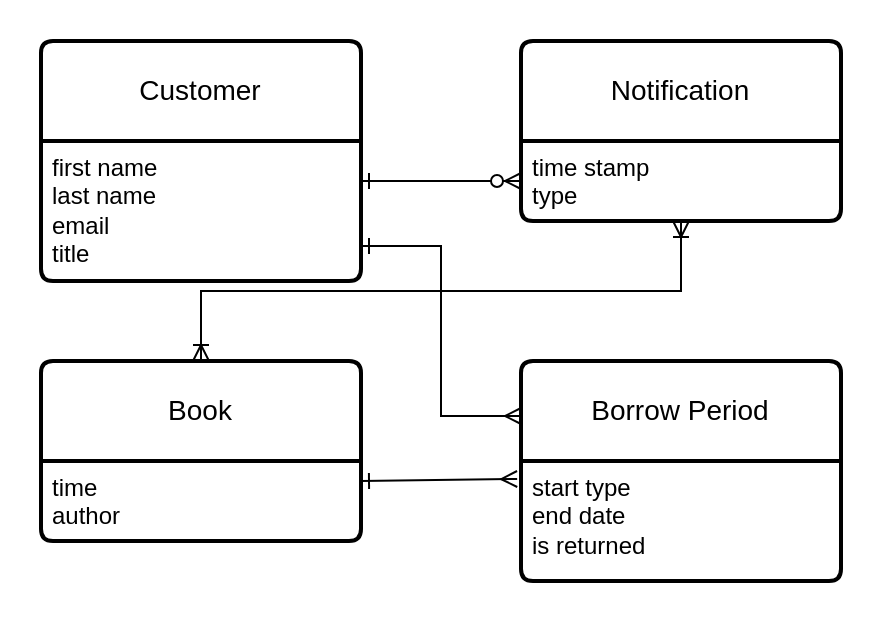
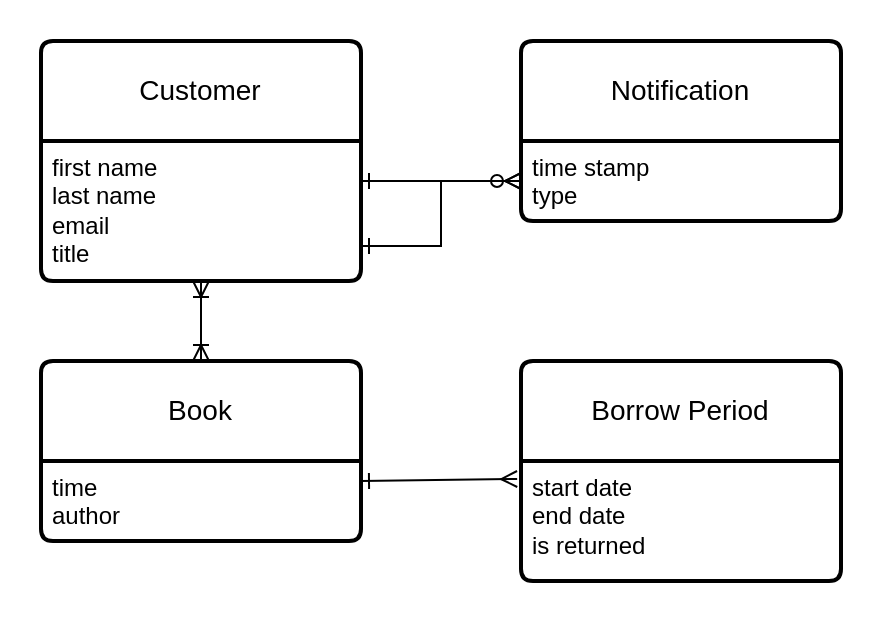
(470, 291) -> (201, 292)
(441, 369) -> (441, 217)
(601, 518) -> (601, 518)
